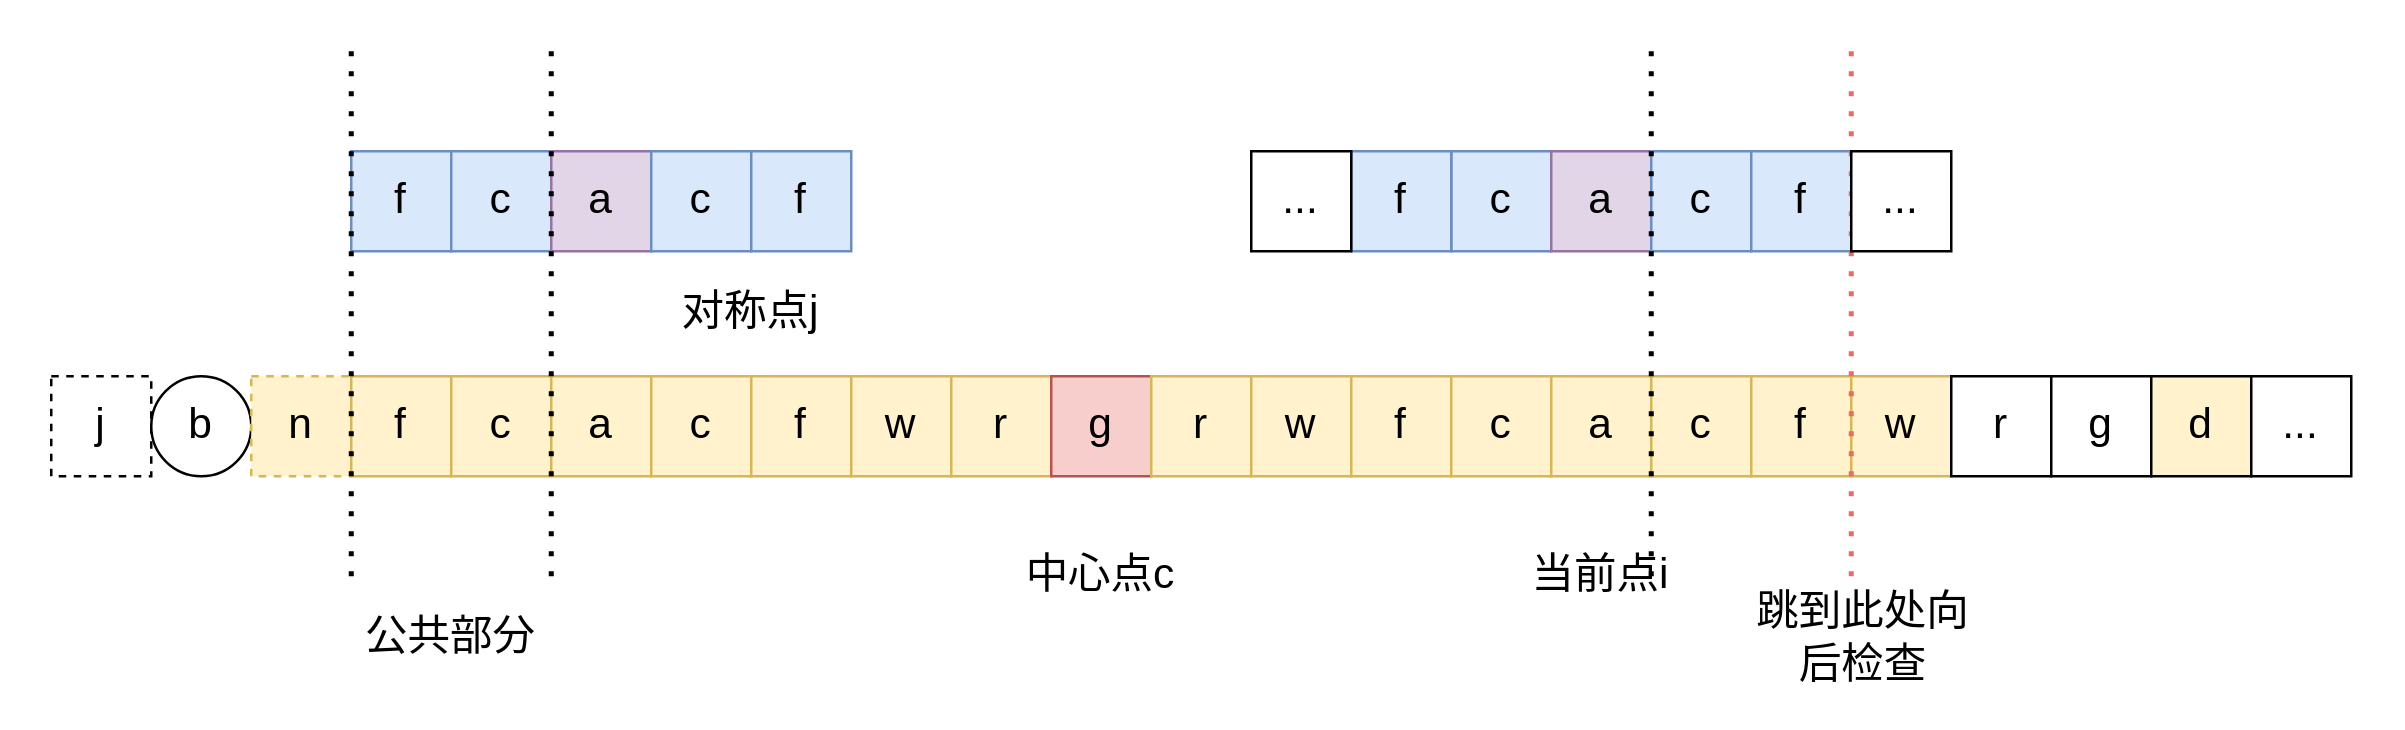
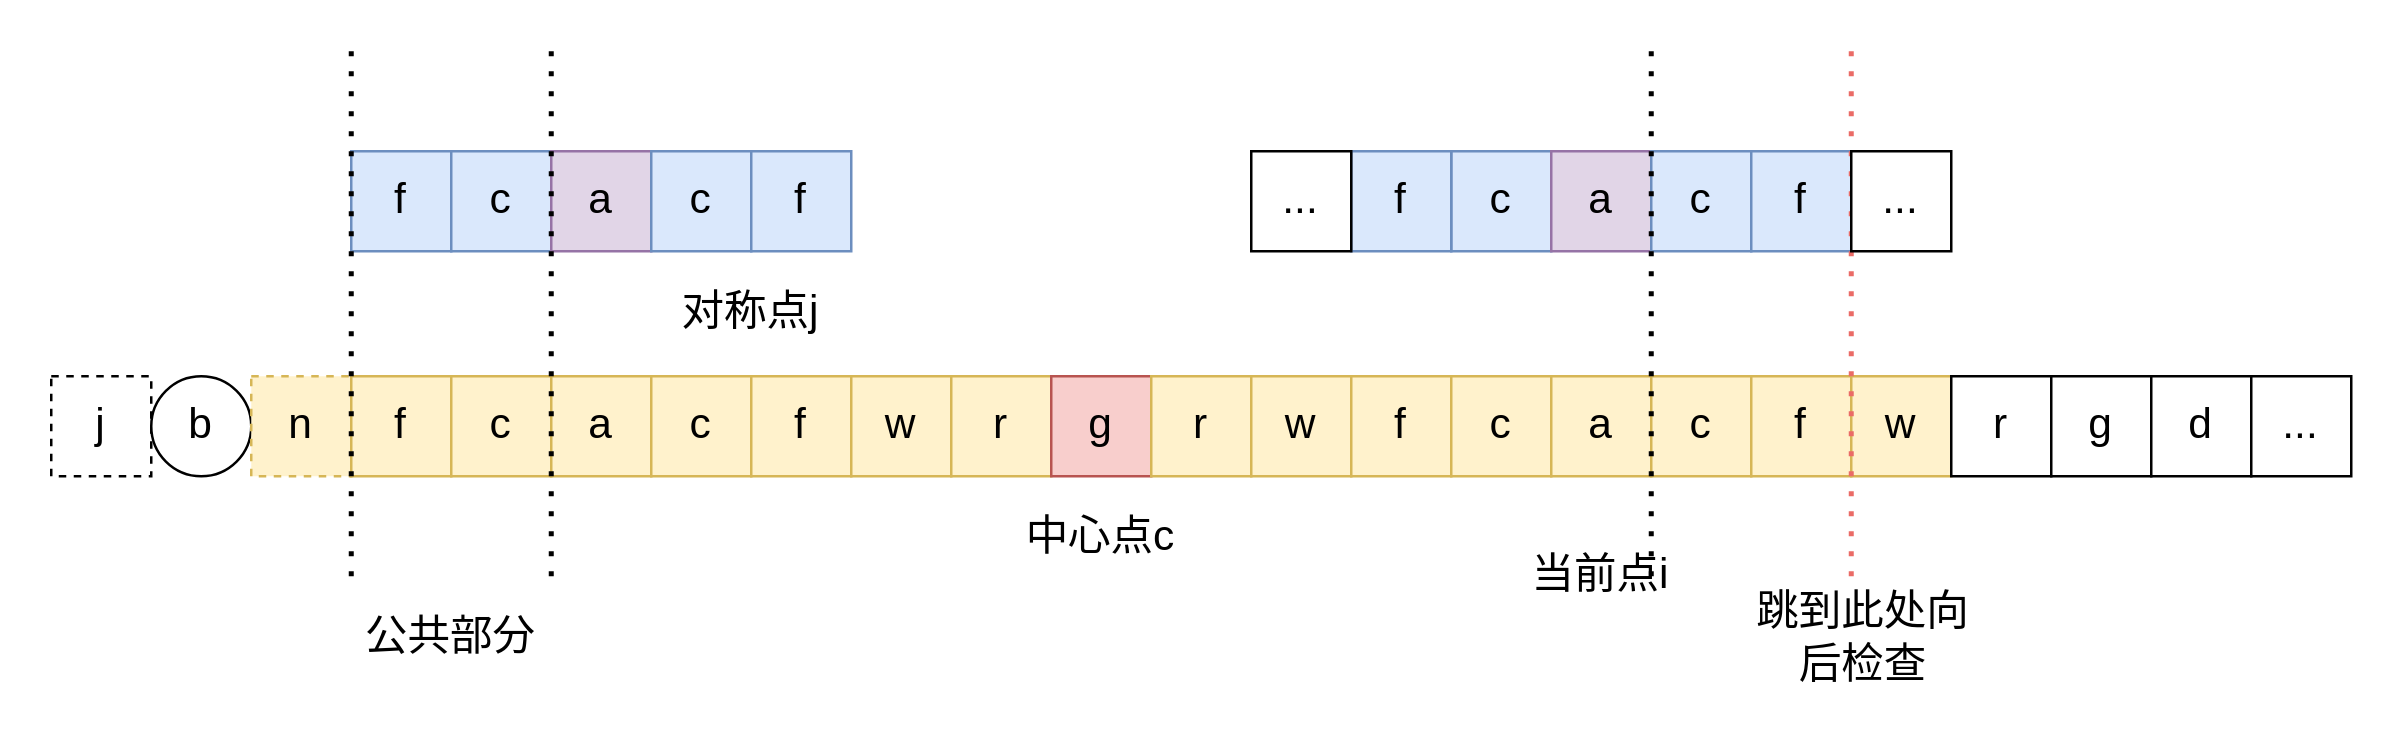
(2201, 426) -> (2201, 426)
(1101, 576) -> (1101, 539)
